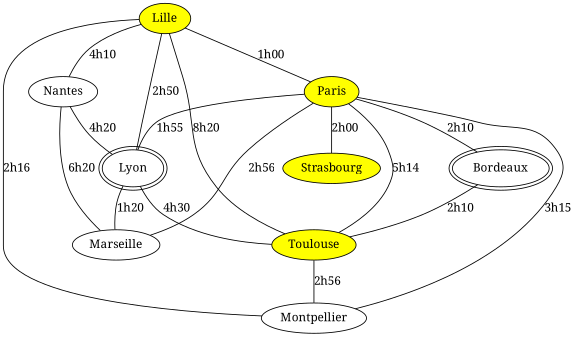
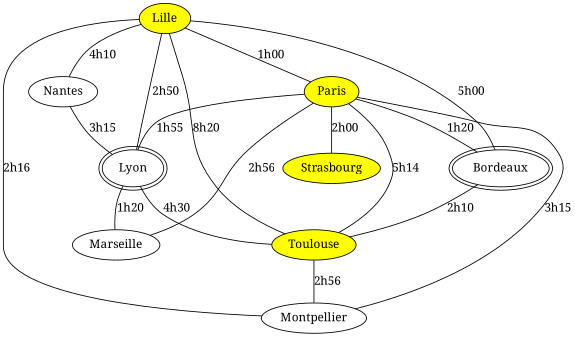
none -> (358, 55)
(103, 128) -> (103, 128)
(460, 128) -> (460, 128)
(64, 174) -> none
